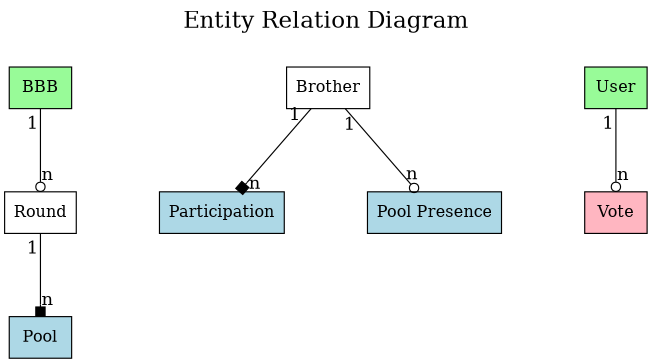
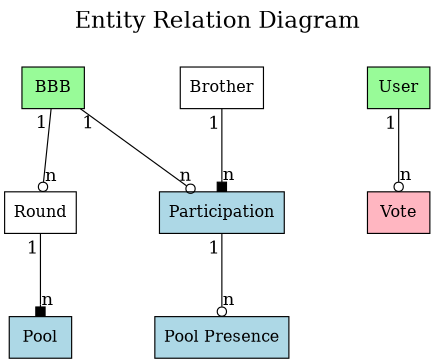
none -> (133, 147)
(378, 147) -> (222, 270)
